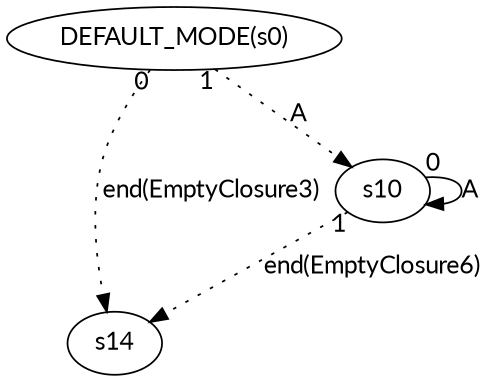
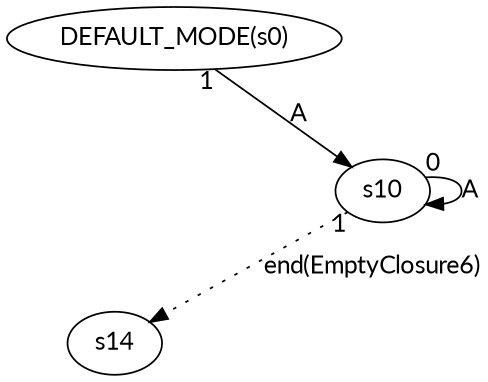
(276, 113) -> (276, 113)
(99, 176) -> none
